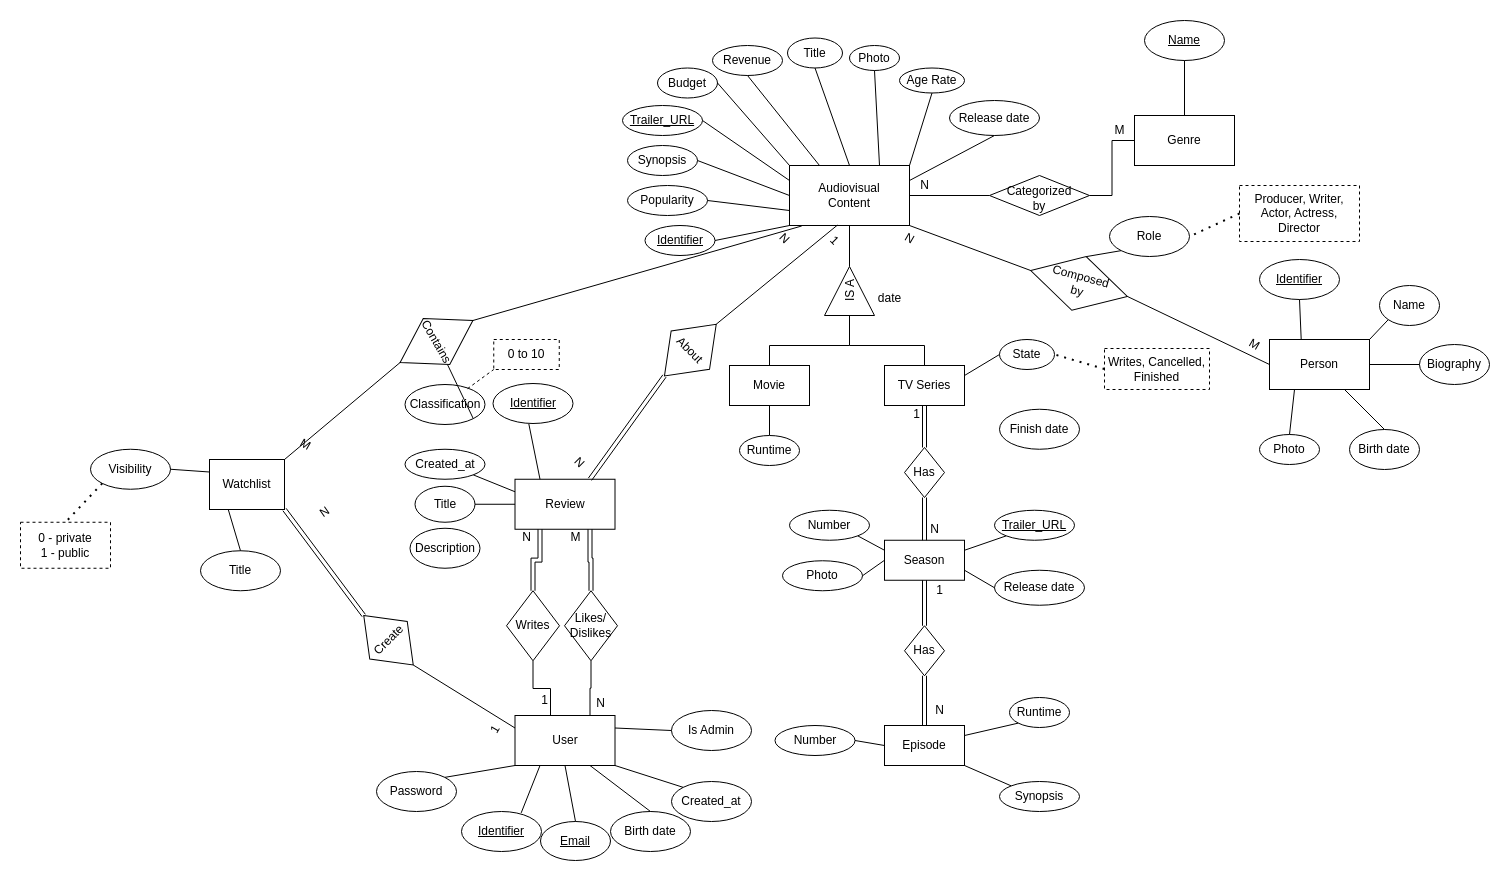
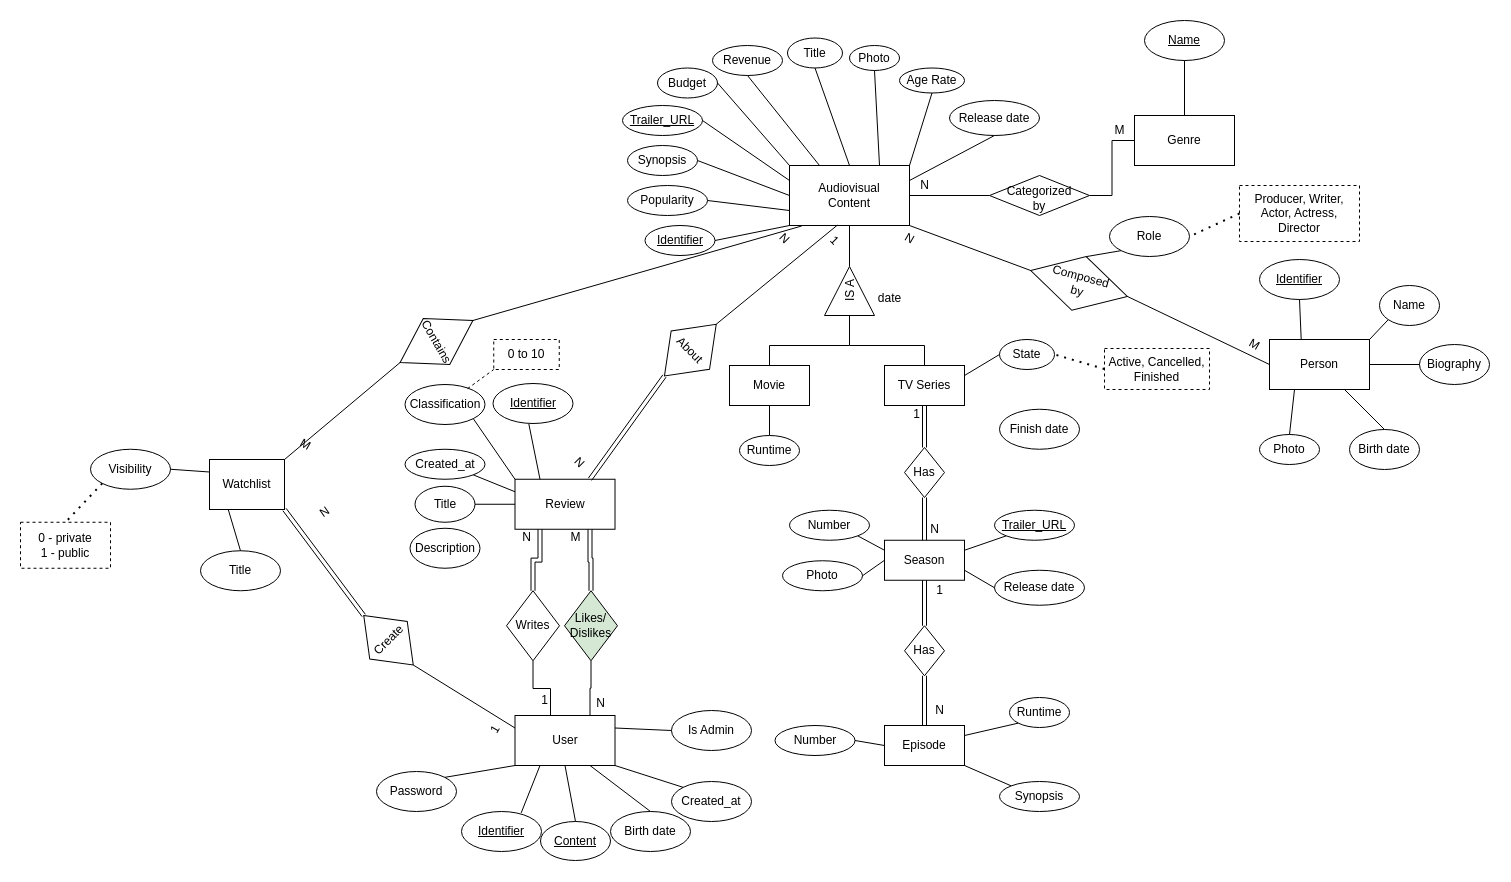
(1157, 370) -> (1157, 370)
(460, 392) -> (494, 449)
(591, 626) -> (591, 626)
(576, 842) -> (576, 842)
